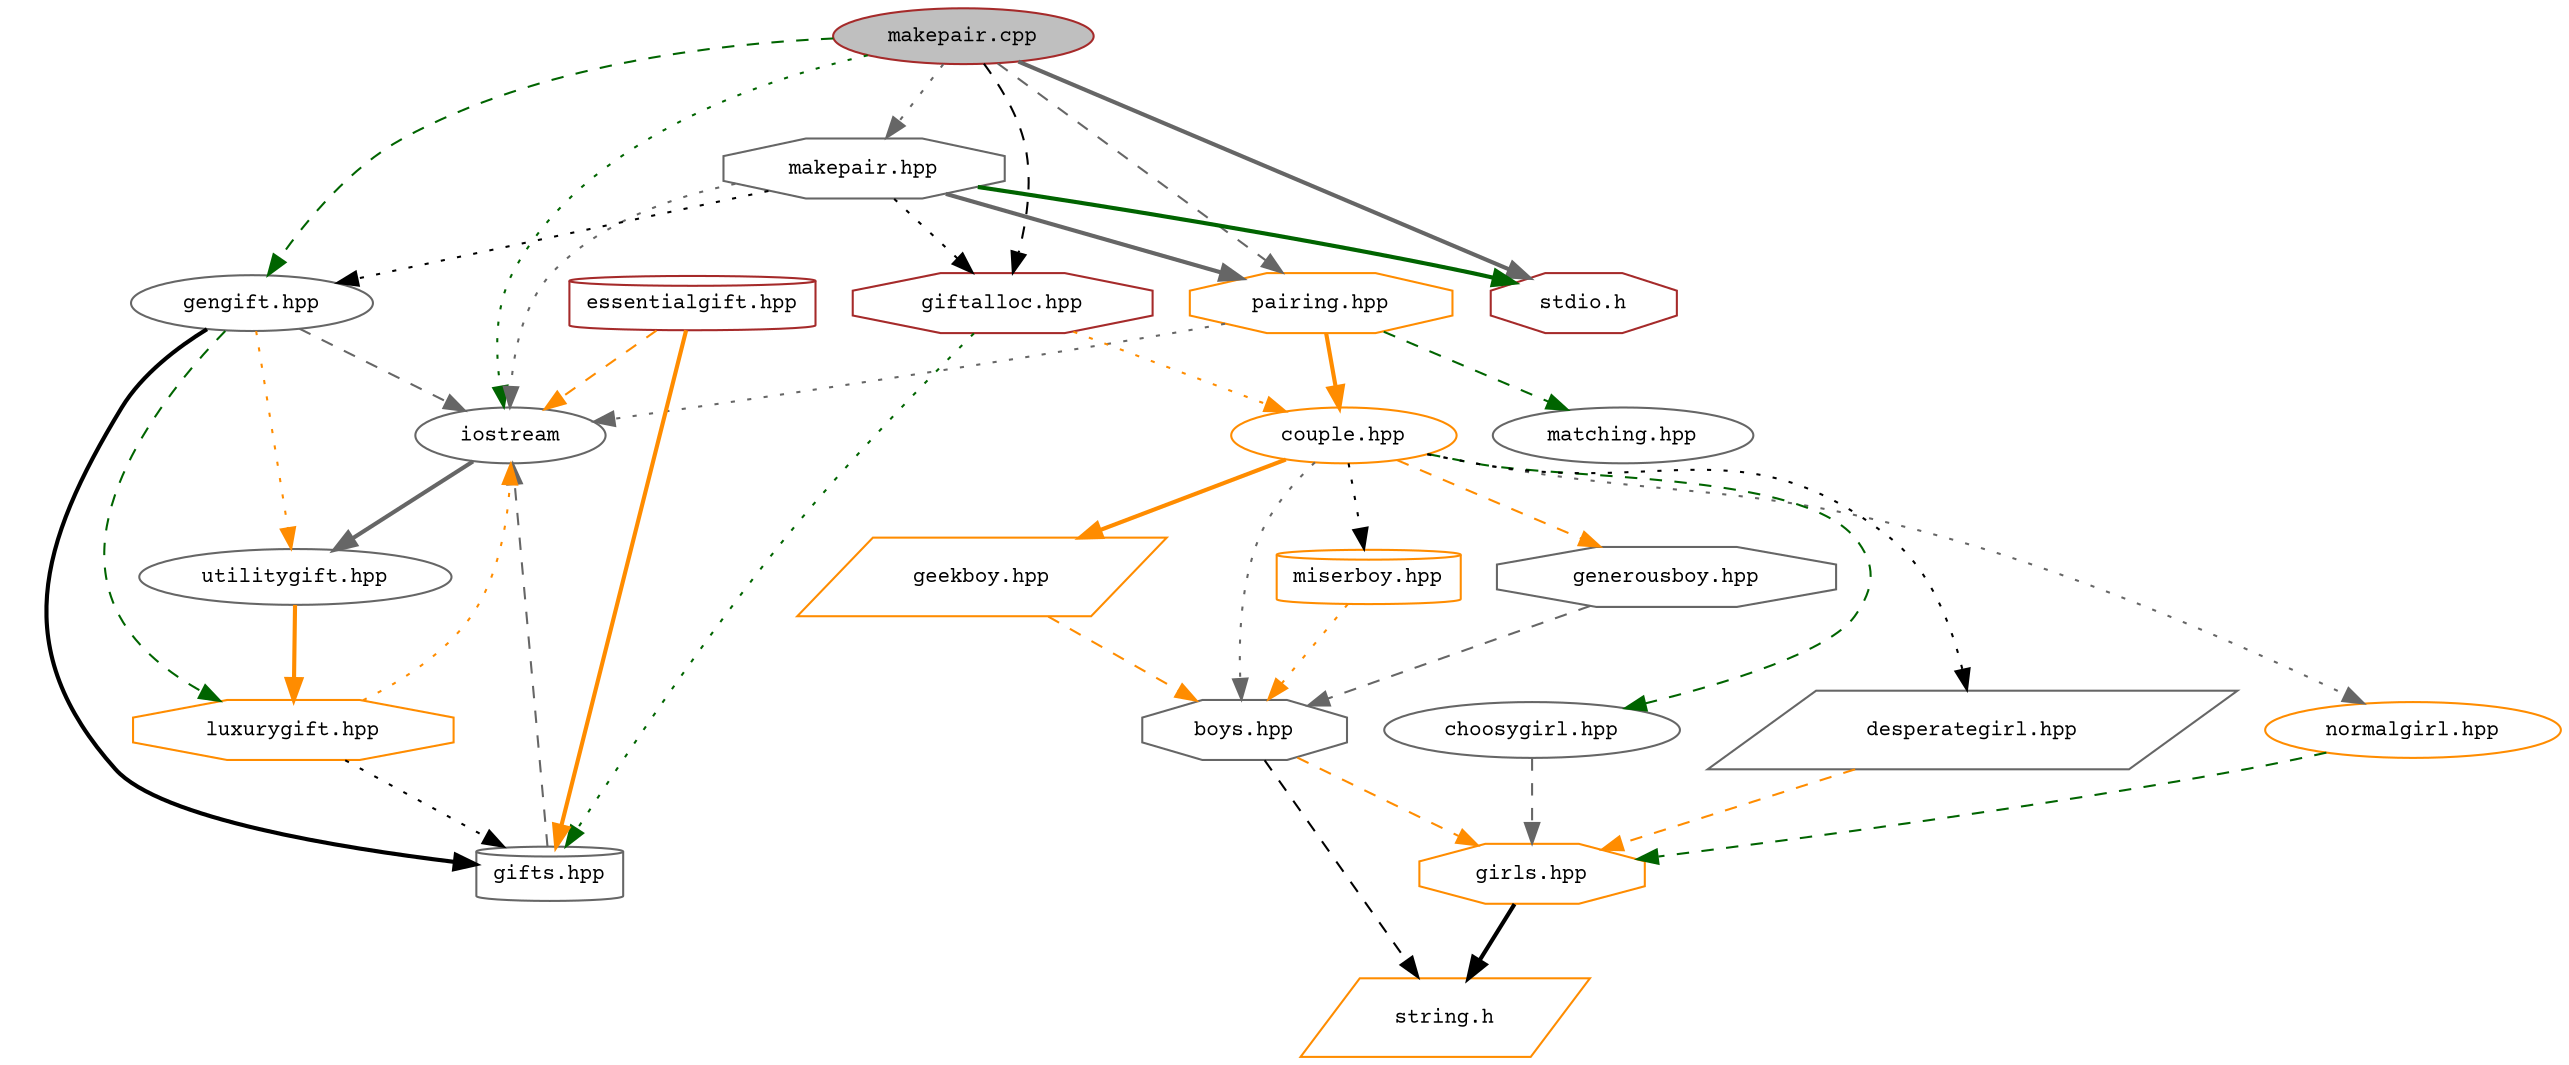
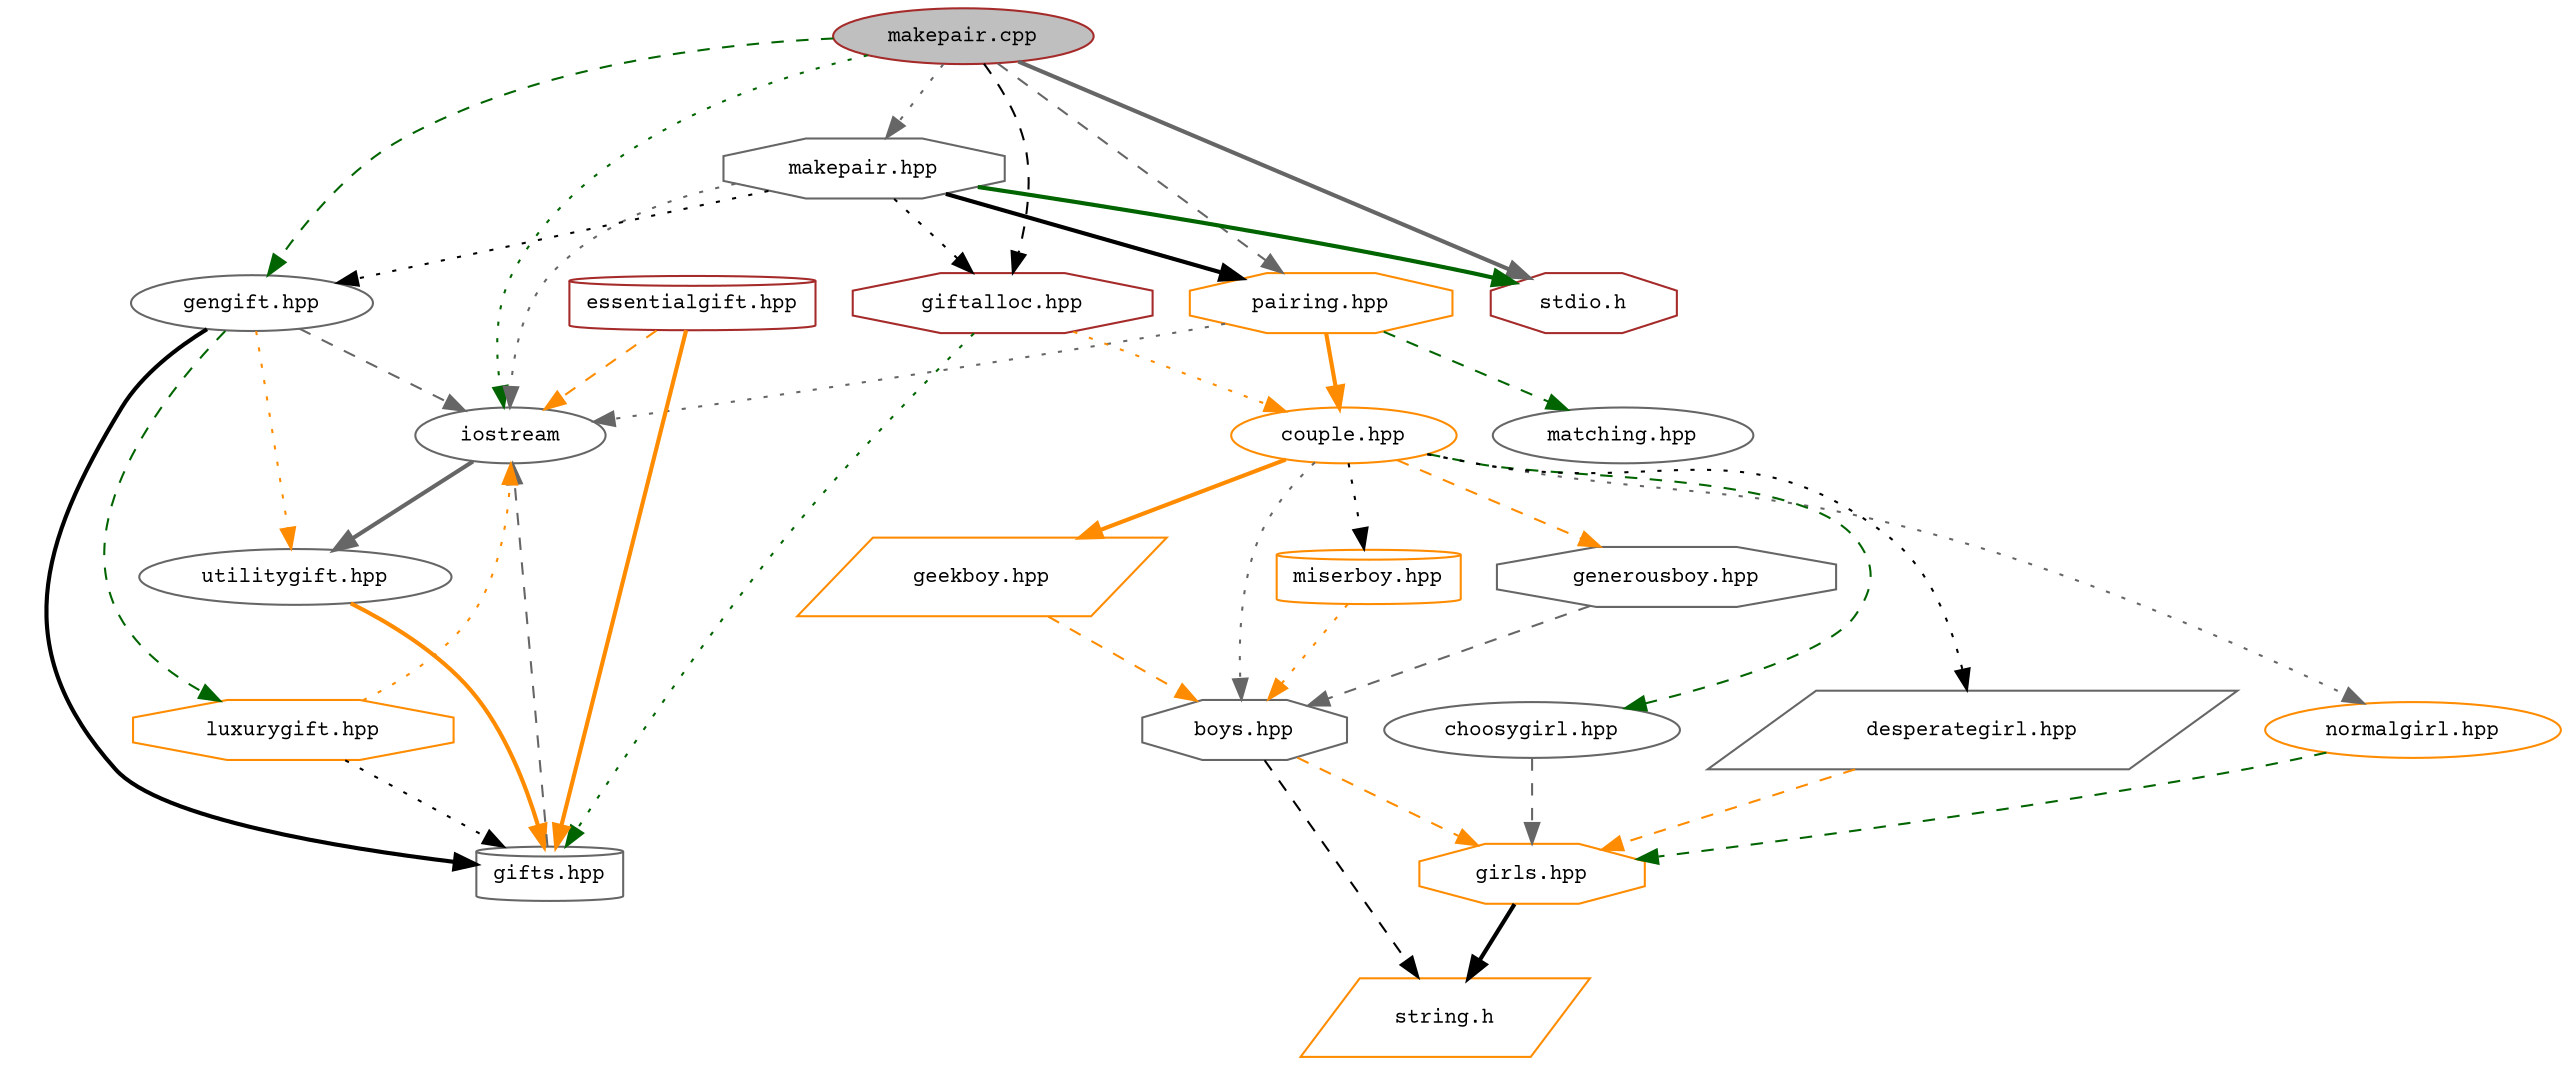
(1084, 233) -> (1084, 233)
(295, 642) -> (472, 692)
